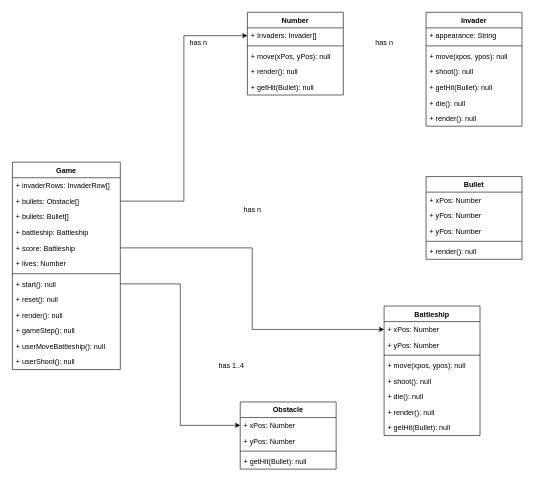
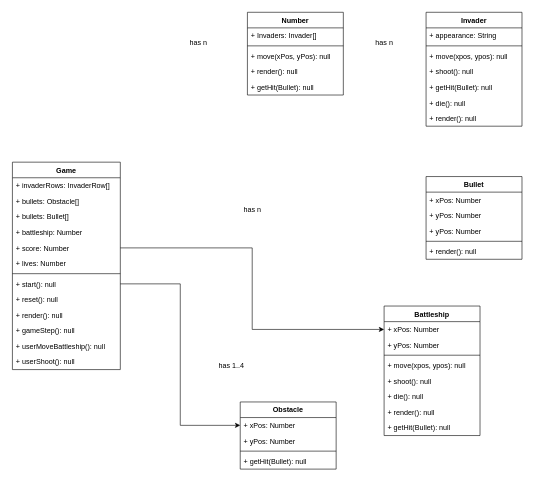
(213, 36) -> none
(57, 233) -> (51, 233)
(49, 248) -> (43, 248)
